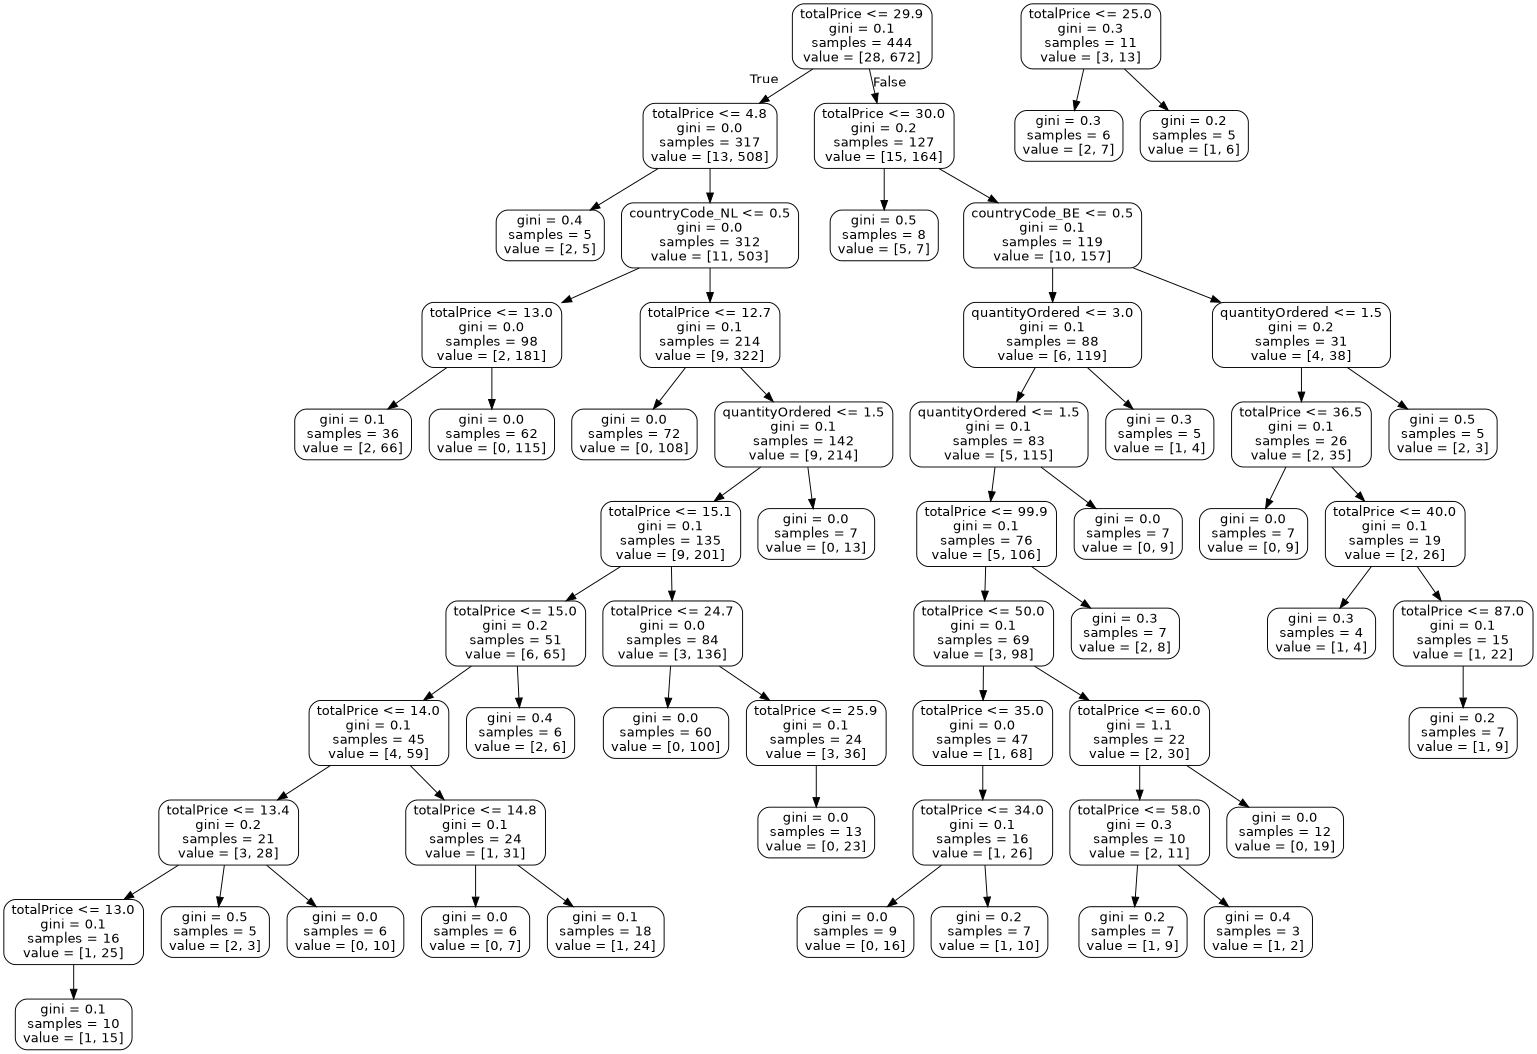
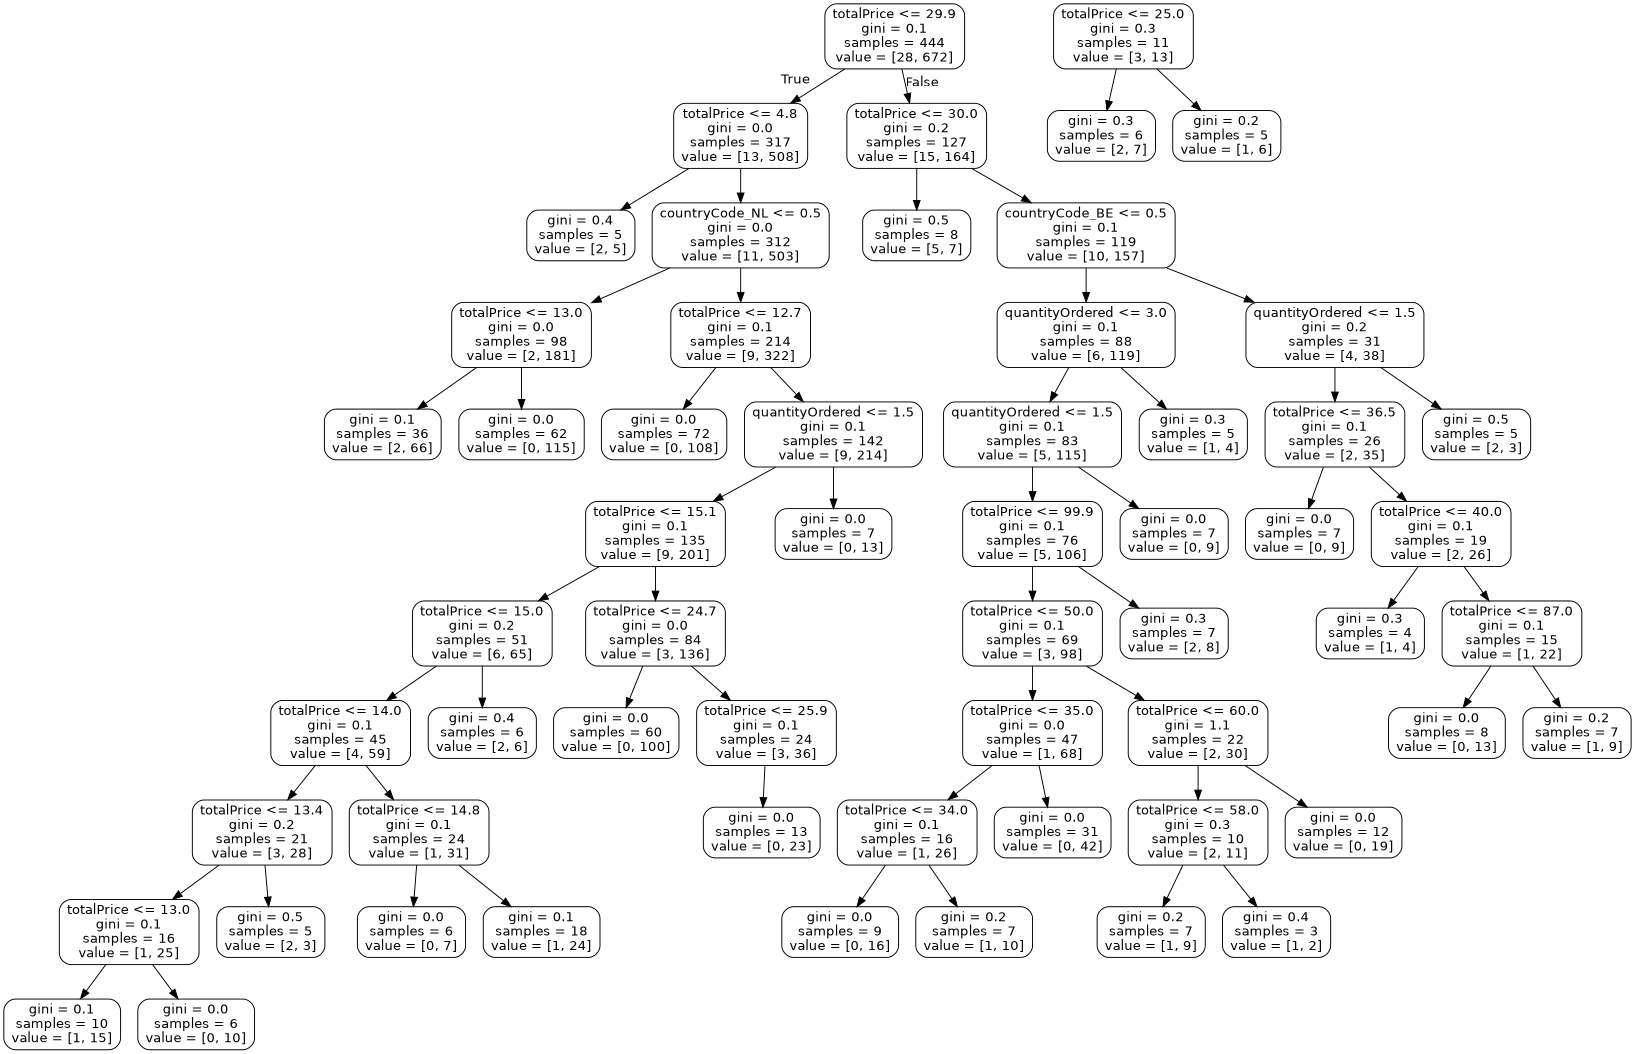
none -> (1447, 733)
none -> (1053, 833)
(288, 883) -> (162, 978)
